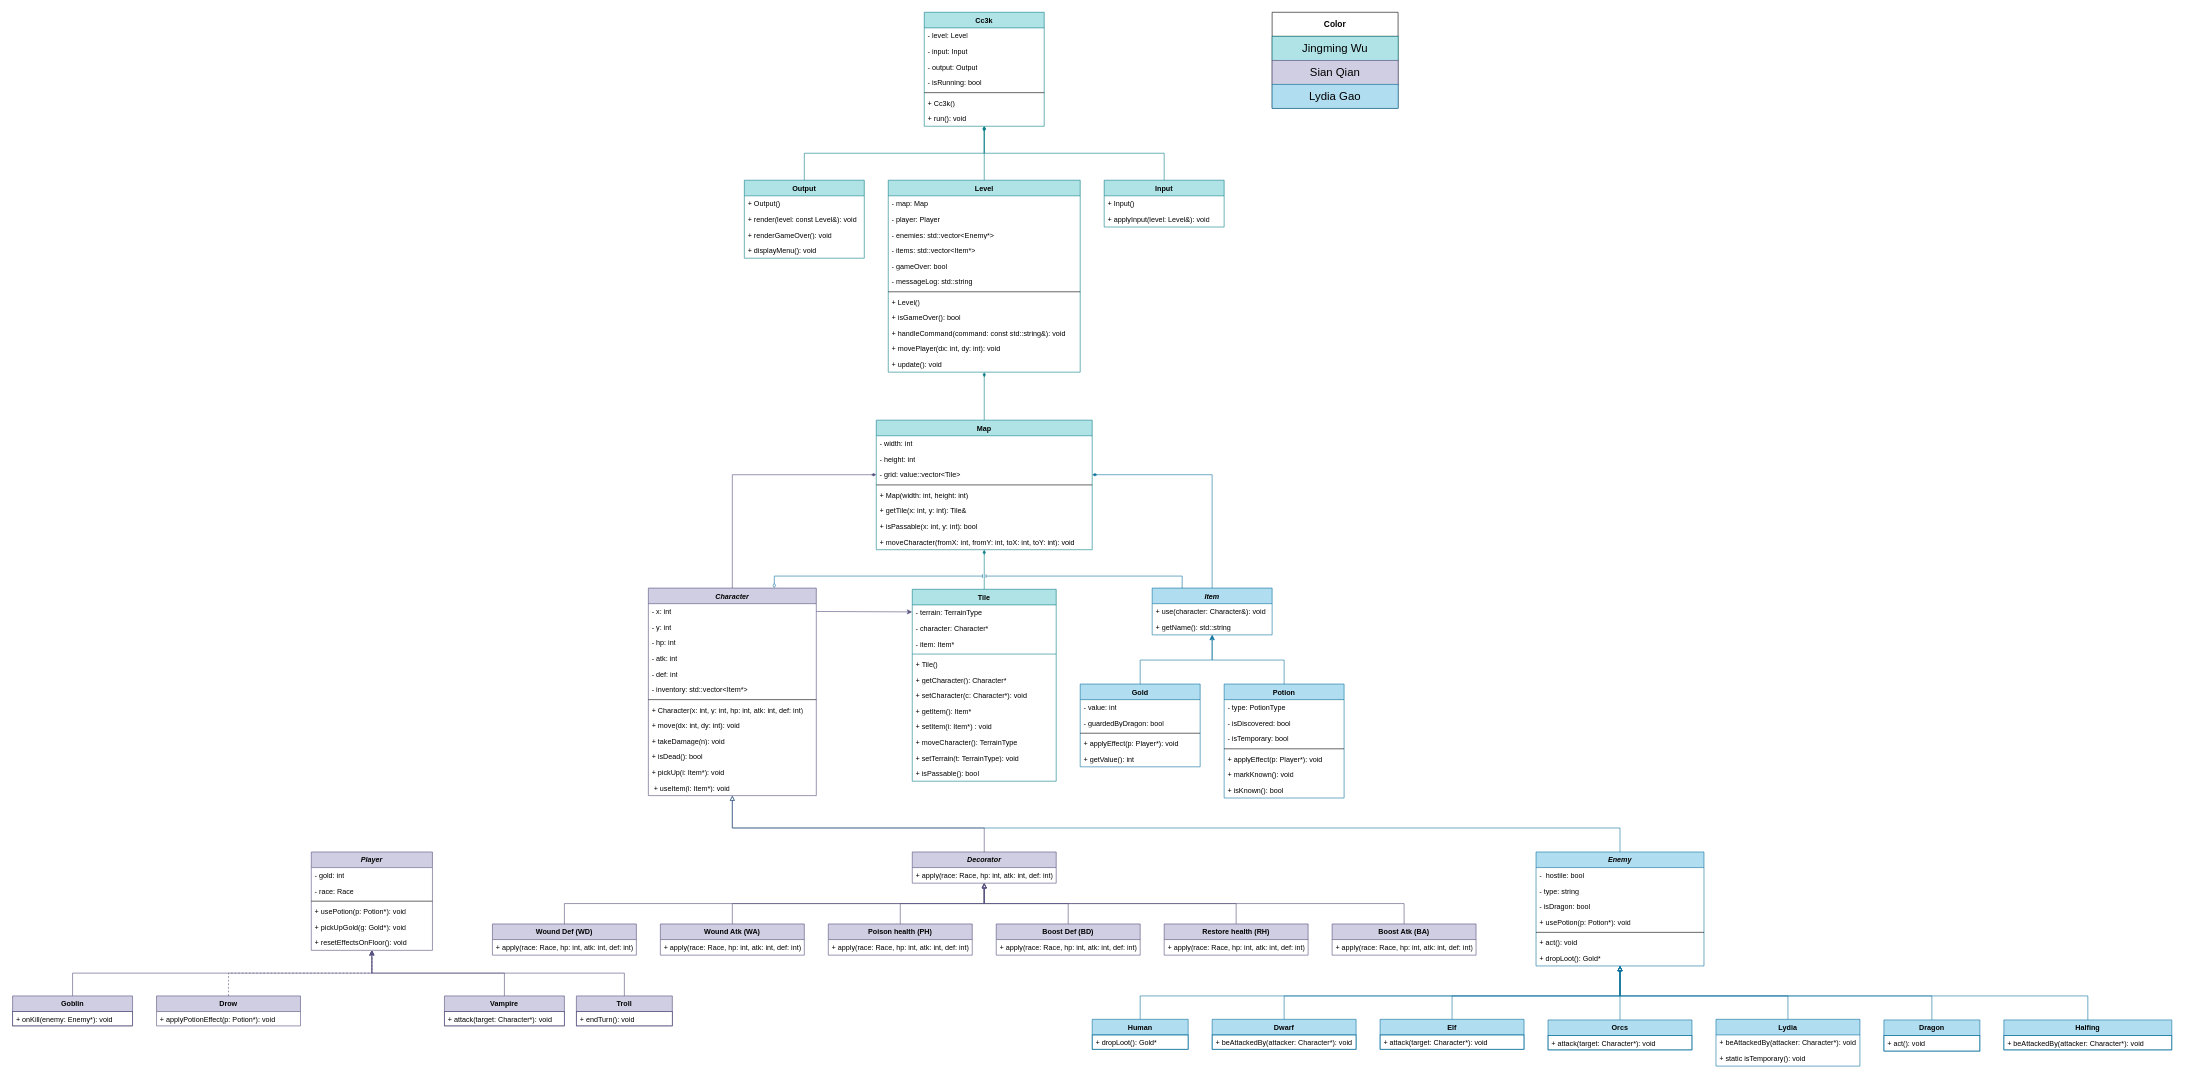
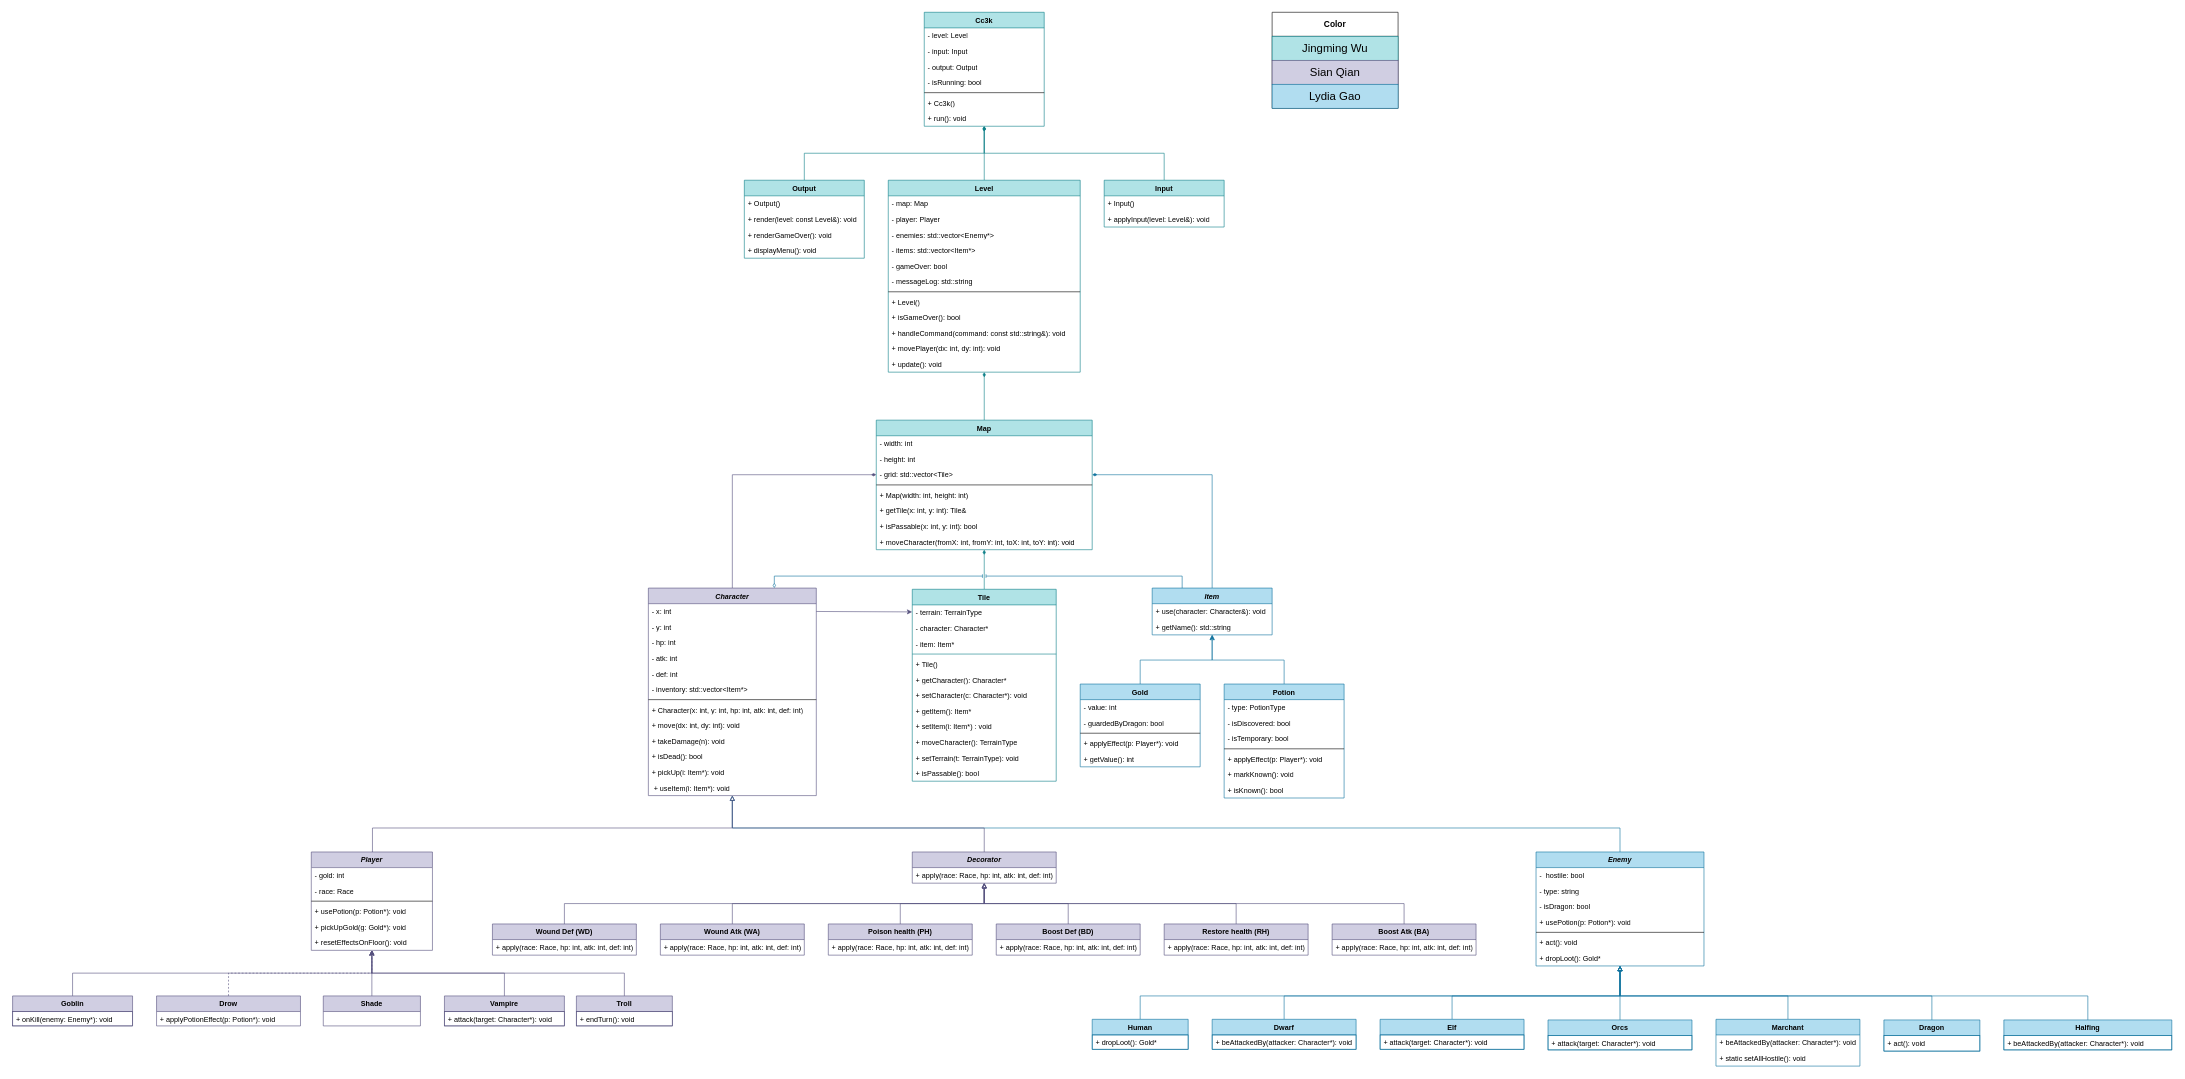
(926, 476) -> (923, 476)
none -> (372, 840)
none -> (372, 986)
none -> (372, 1011)
(1788, 1028) -> (1788, 1028)
(1770, 1059) -> (1771, 1059)
